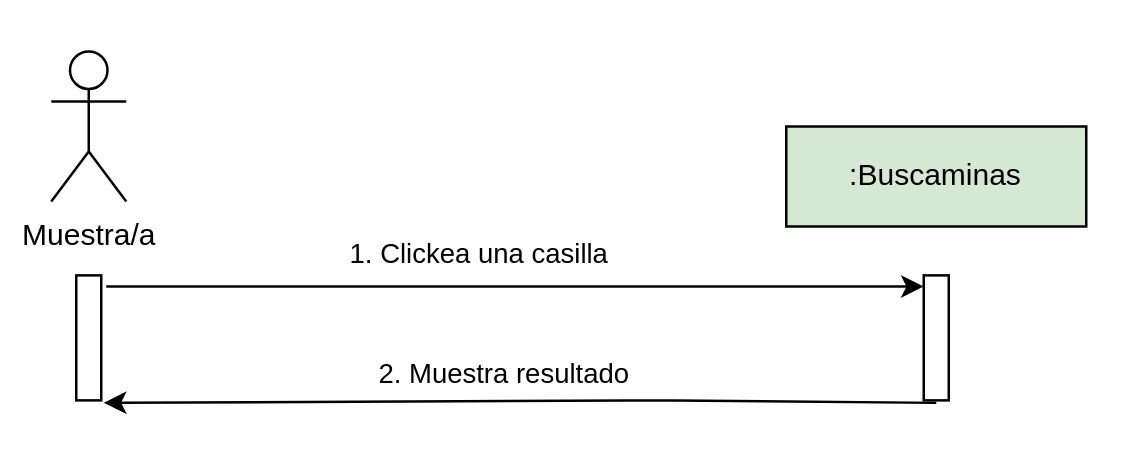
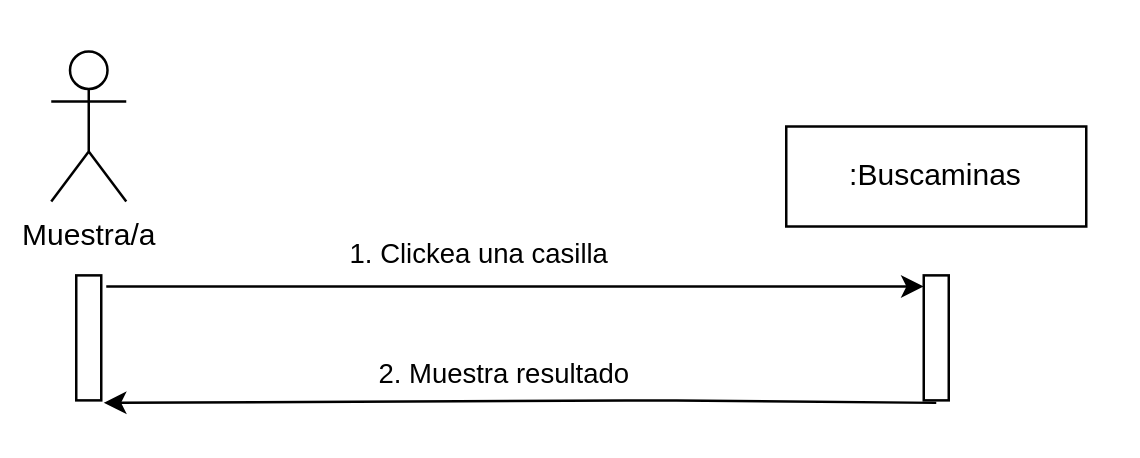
(936, 176) -> (936, 176)
